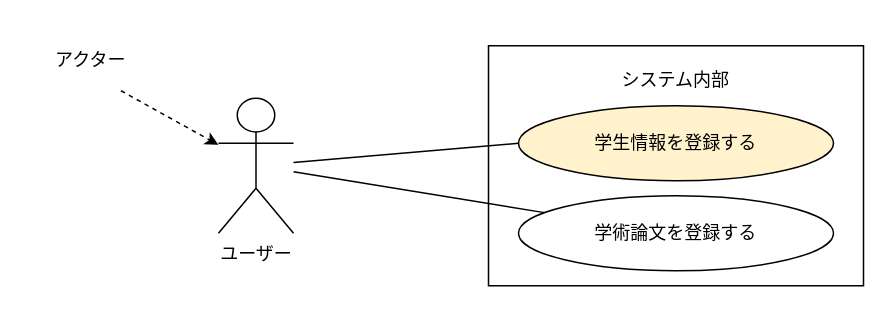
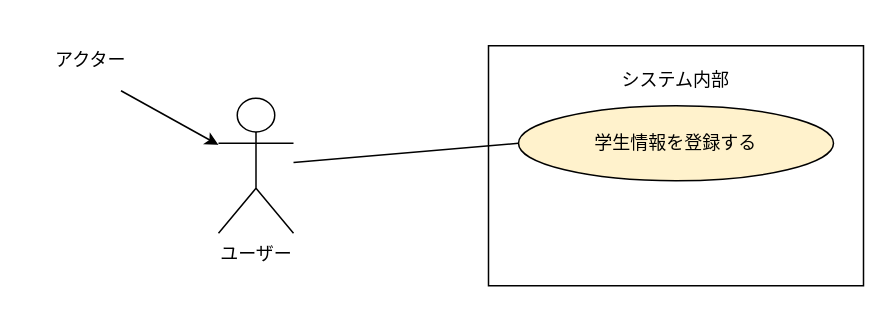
(166, 116) -> (166, 116)
(419, 192) -> none
(676, 233) -> none
